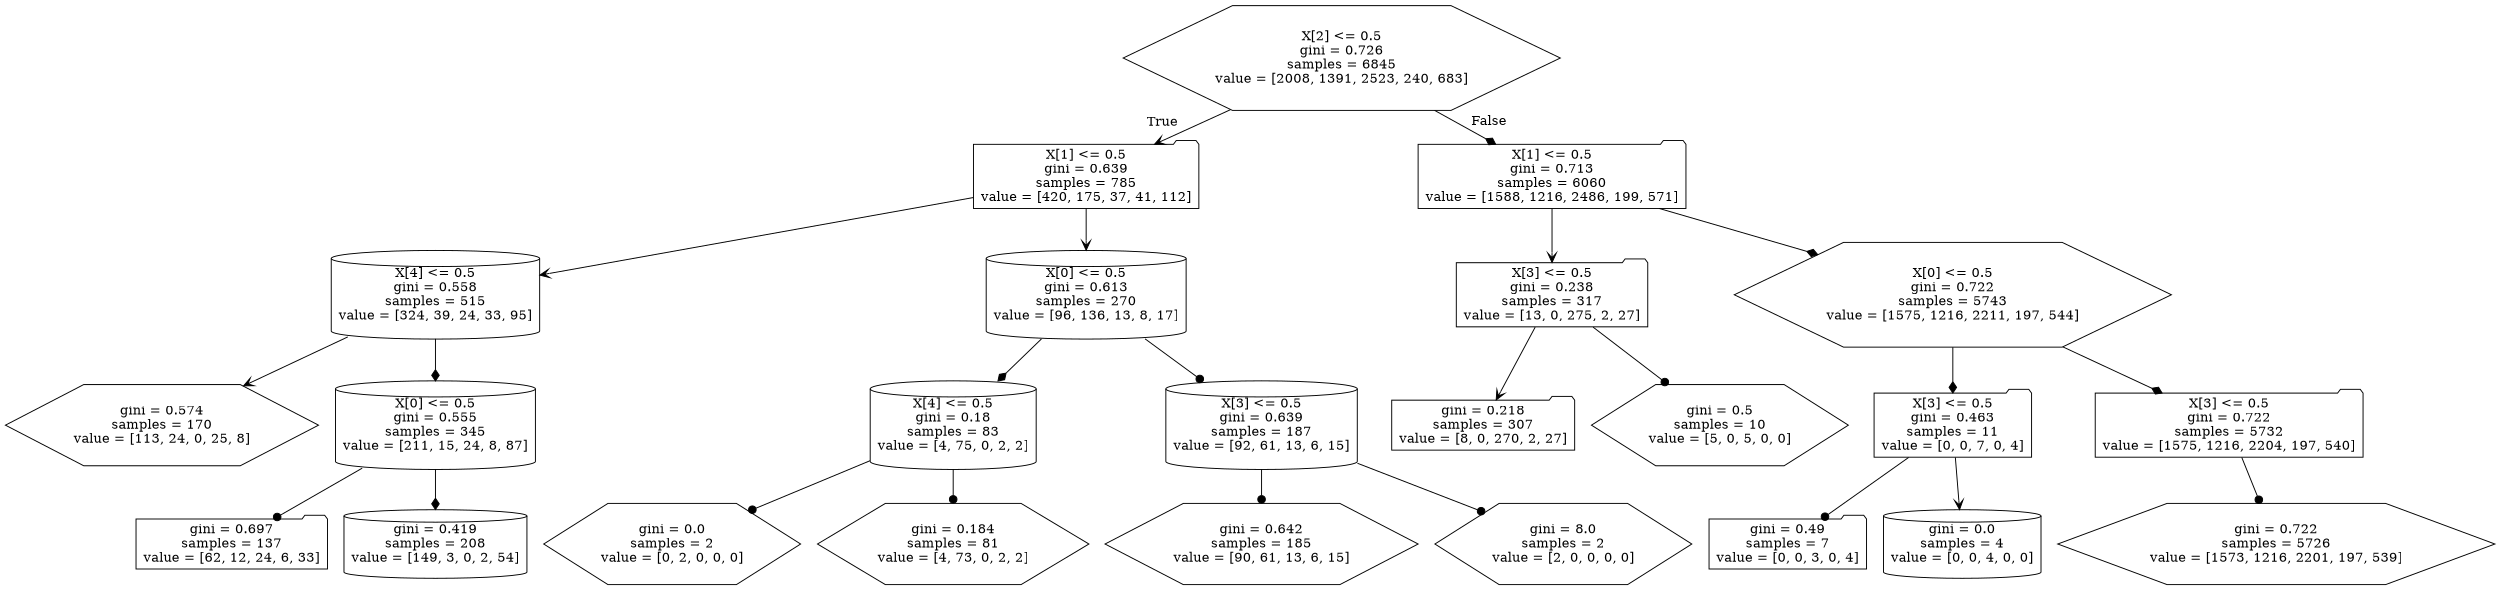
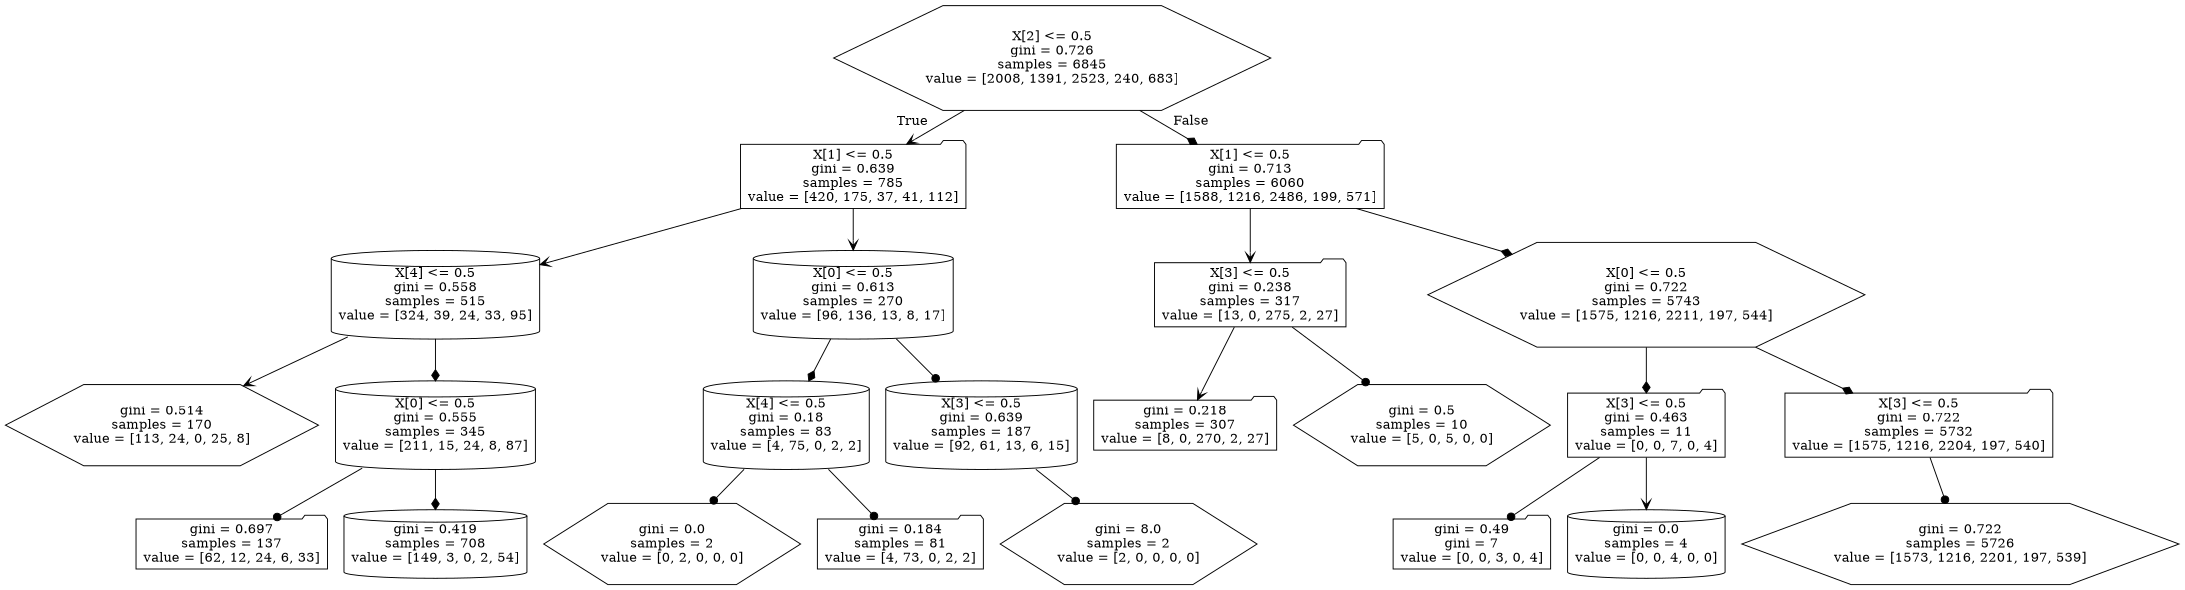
(162, 425) -> (162, 425)
(435, 544) -> (435, 544)
(953, 544) -> (900, 544)
(1262, 544) -> none
(1788, 544) -> (1472, 544)
